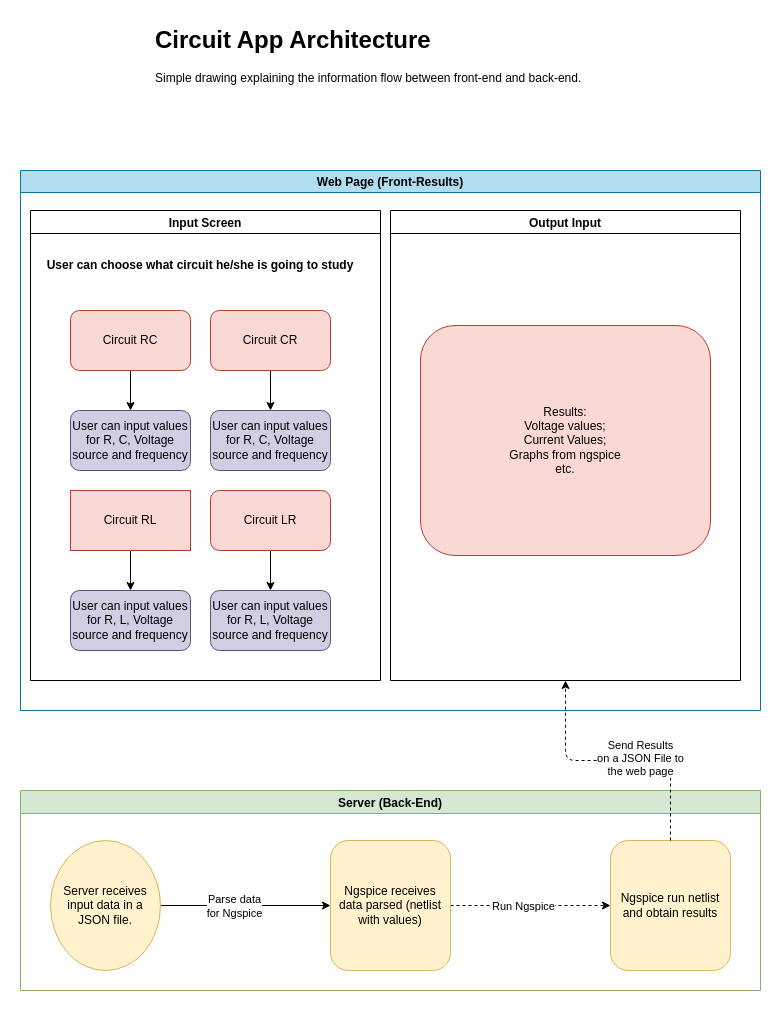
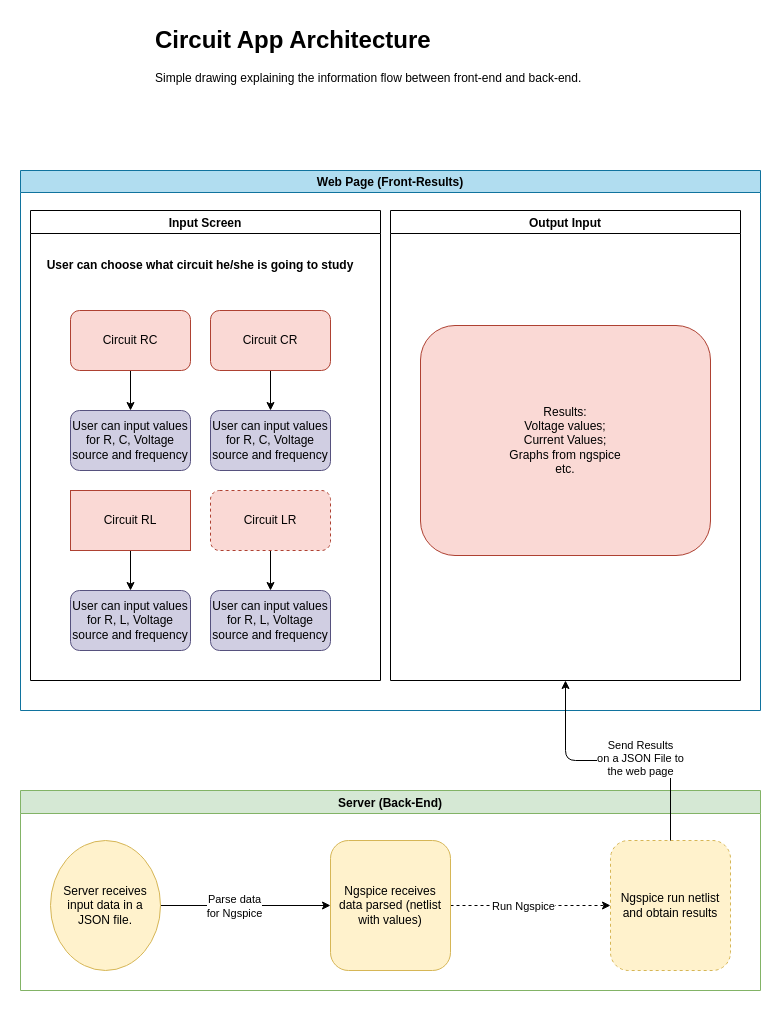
(271, 521) -> (271, 521)
(566, 733) -> (566, 733)
(671, 906) -> (671, 906)
